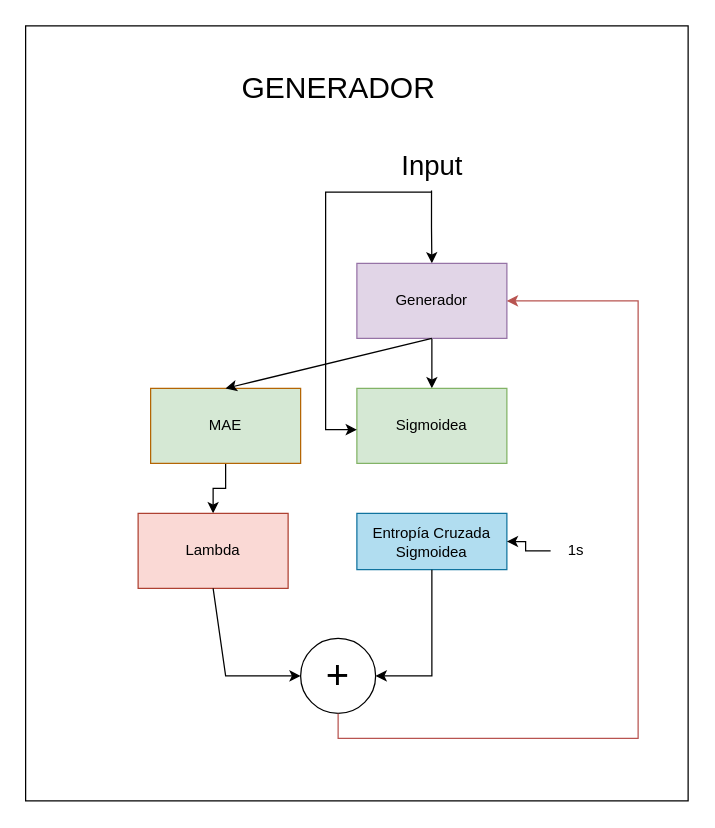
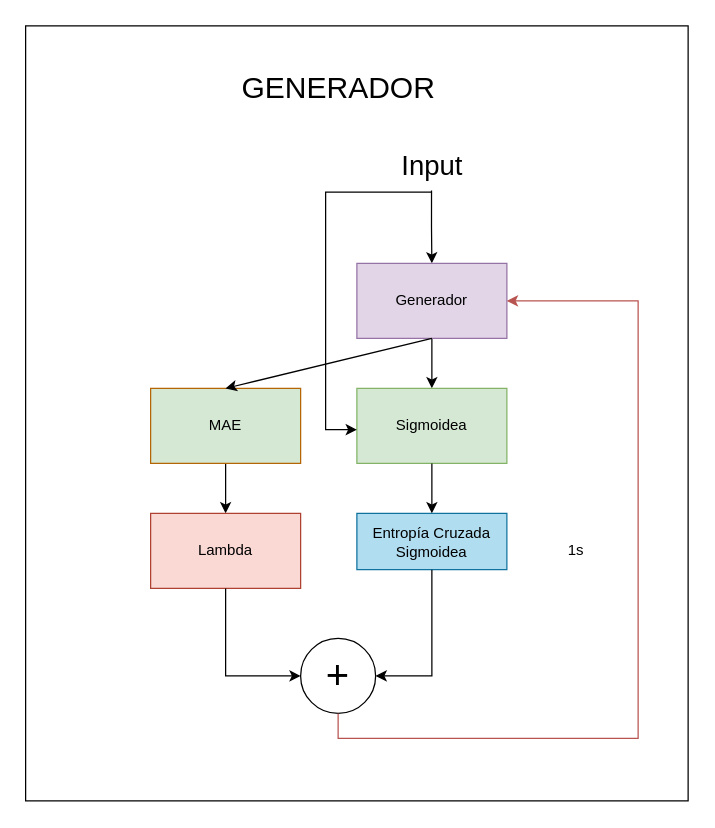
none -> (432, 484)
(213, 551) -> (226, 551)
(529, 551) -> none
